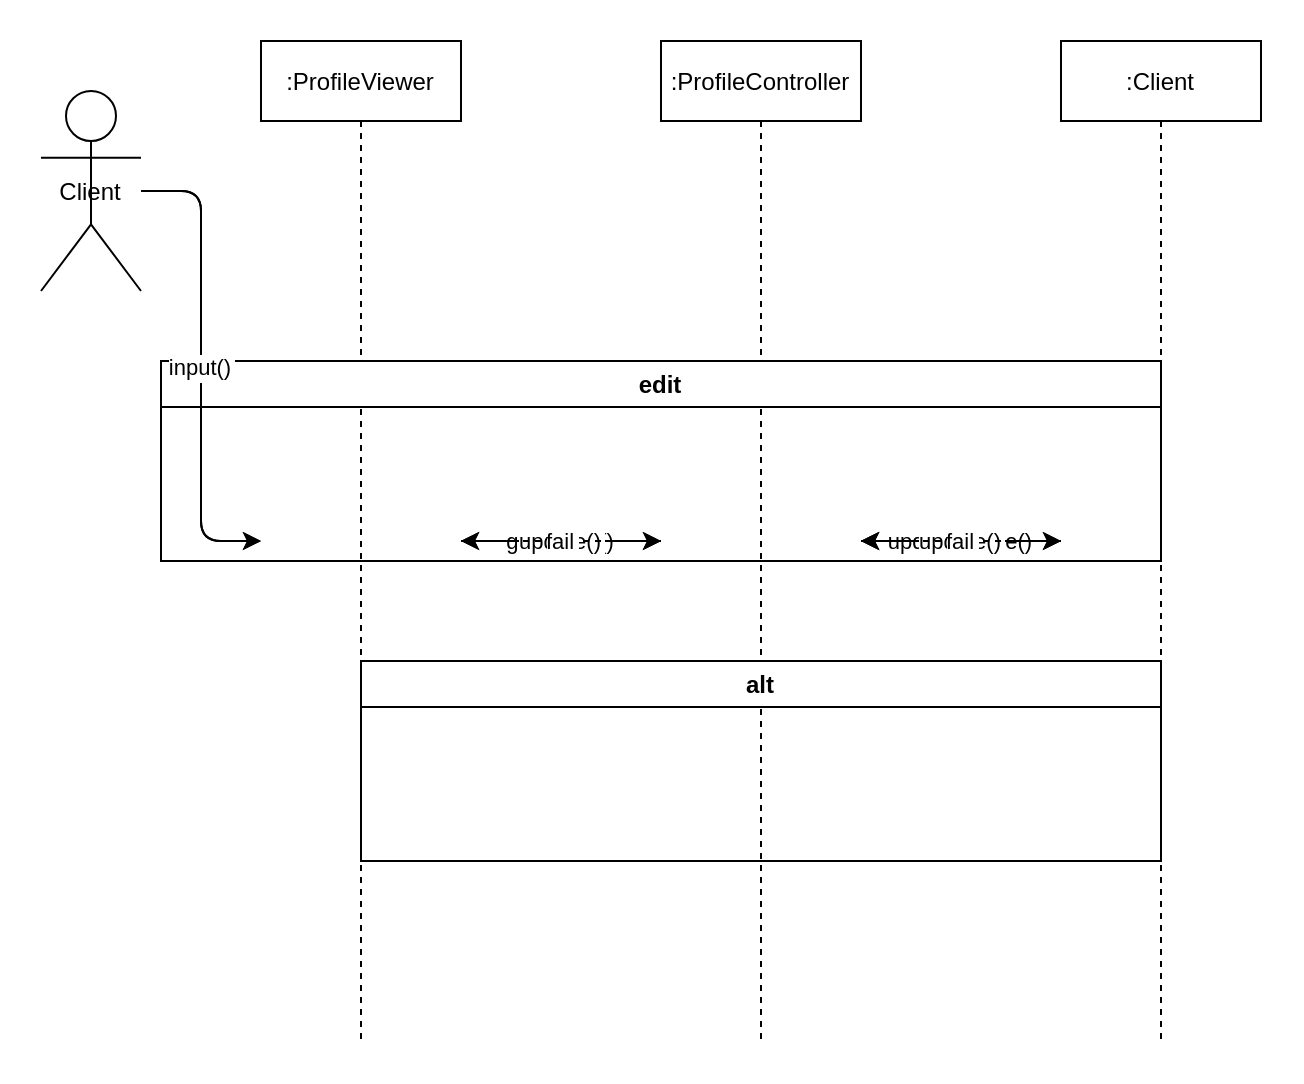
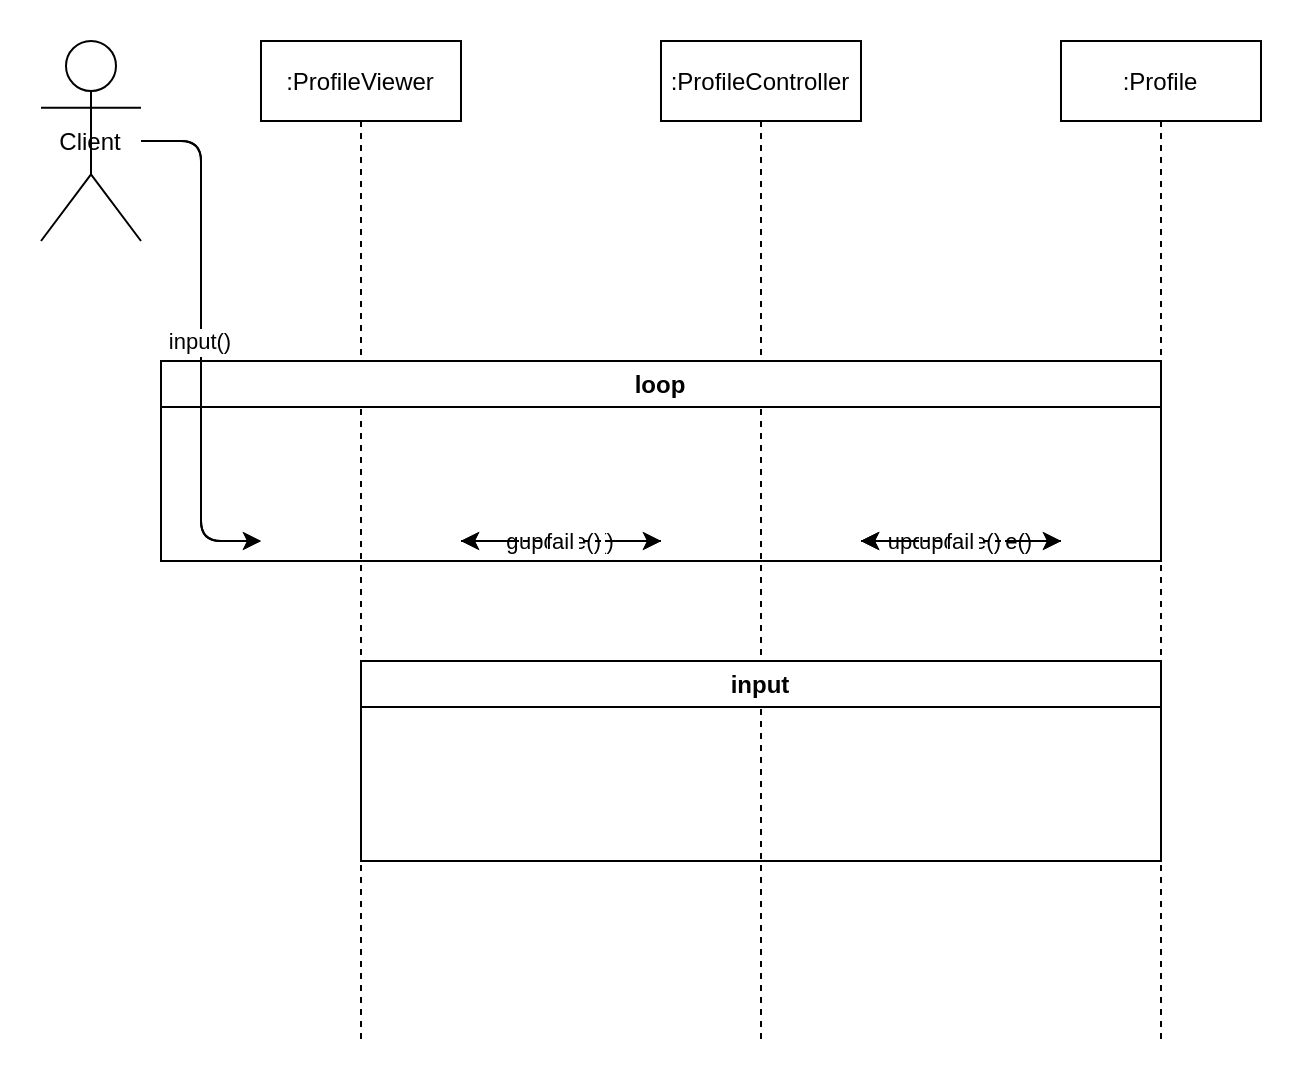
(1160, 82) -> (1160, 82)
(91, 191) -> (91, 141)
(660, 385) -> (660, 385)
(760, 685) -> (760, 685)
